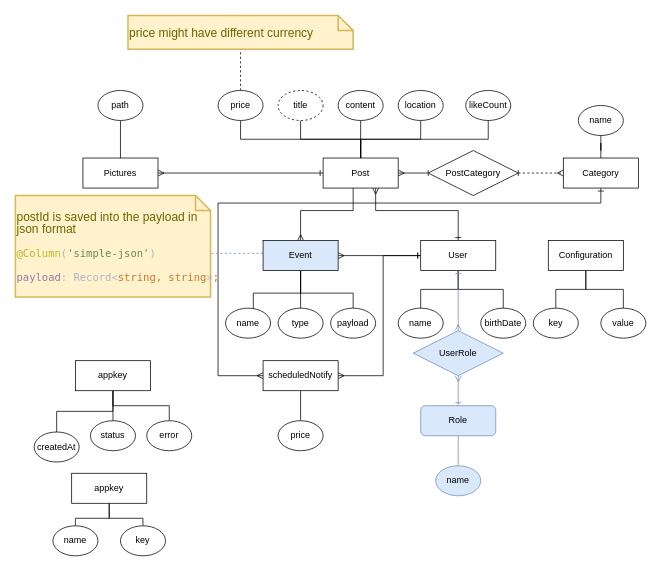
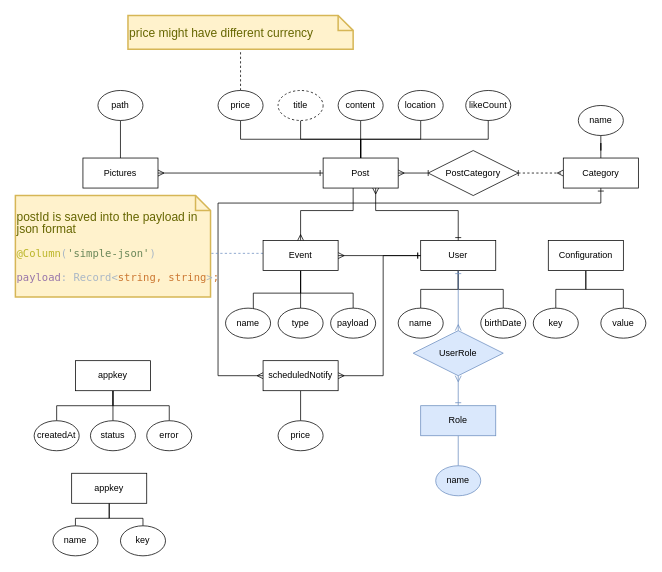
(300, 255) -> (300, 255)
(458, 420) -> (458, 420)
(57, 447) -> (57, 435)
